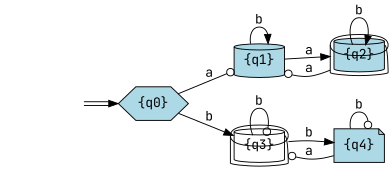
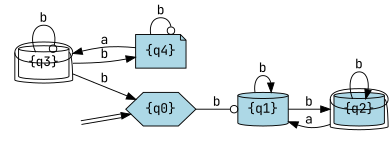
(309, 51) -> (309, 102)
(209, 73) -> (217, 102)
(312, 76) -> (314, 128)
(201, 123) -> (100, 85)
(315, 159) -> (109, 47)
